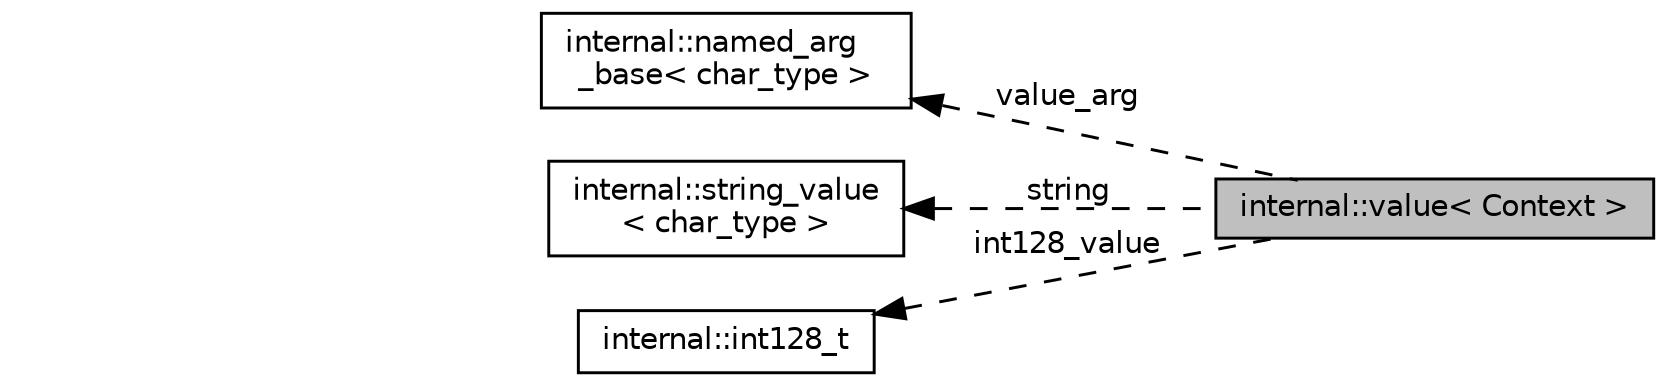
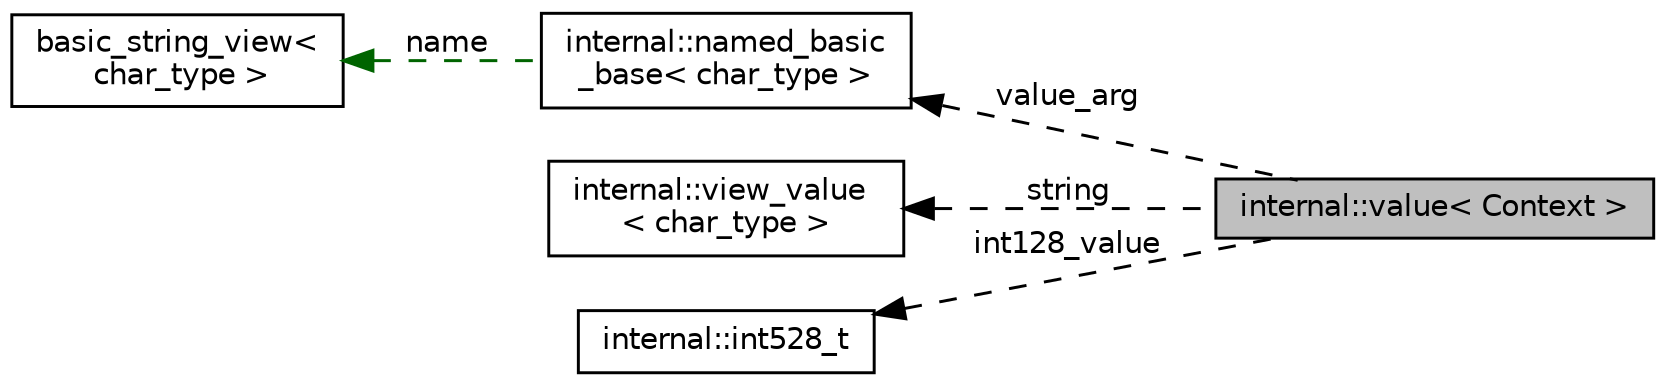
none -> (178, 61)
(726, 61) -> (726, 61)
(726, 209) -> (726, 209)
(726, 342) -> (726, 342)
